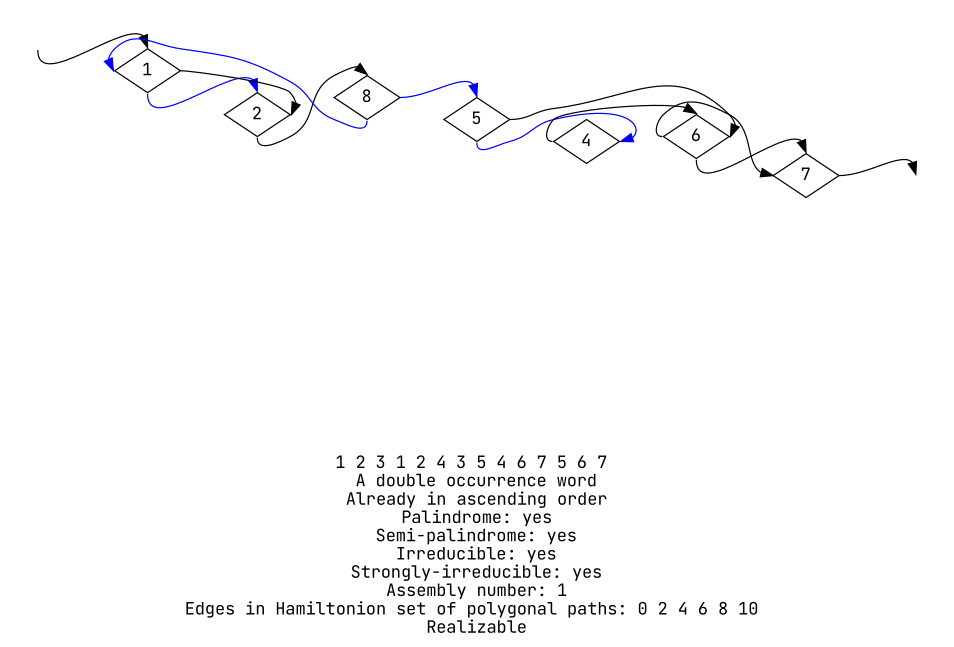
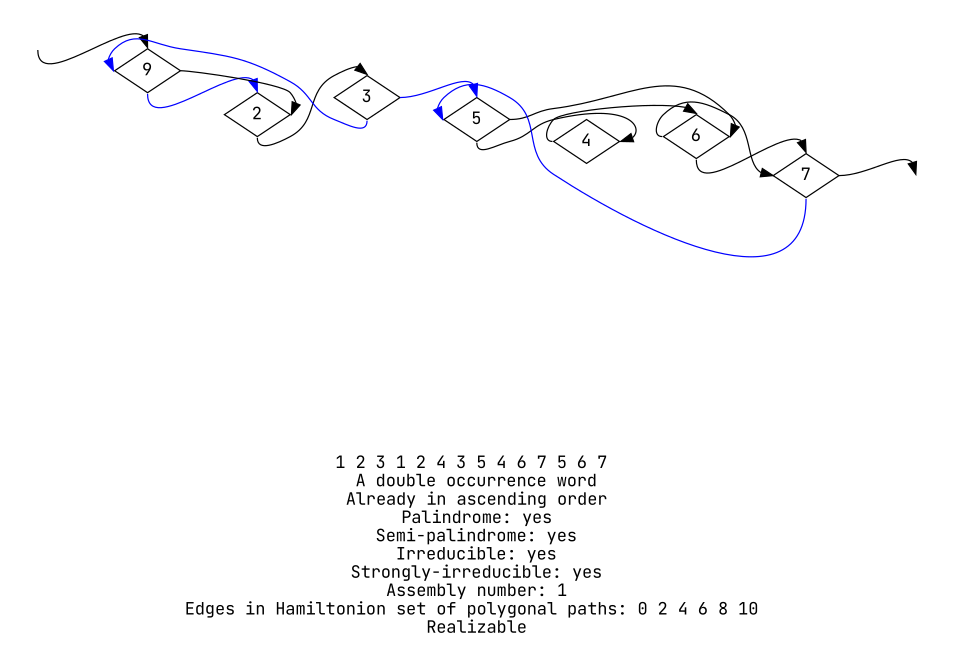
(148, 71) -> (148, 71)
(367, 98) -> (367, 98)
(541, 124) -> (541, 124)
none -> (610, 208)
